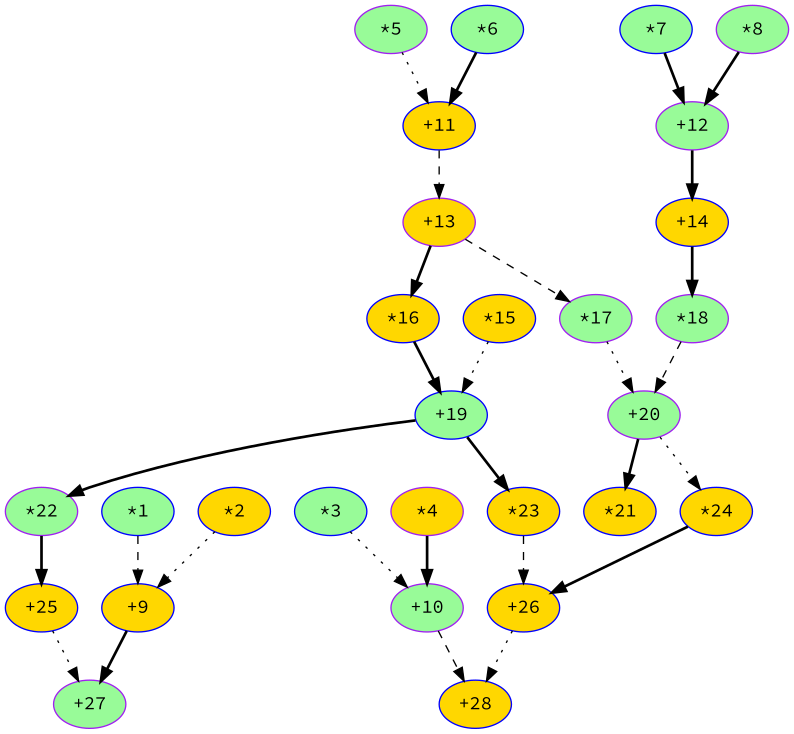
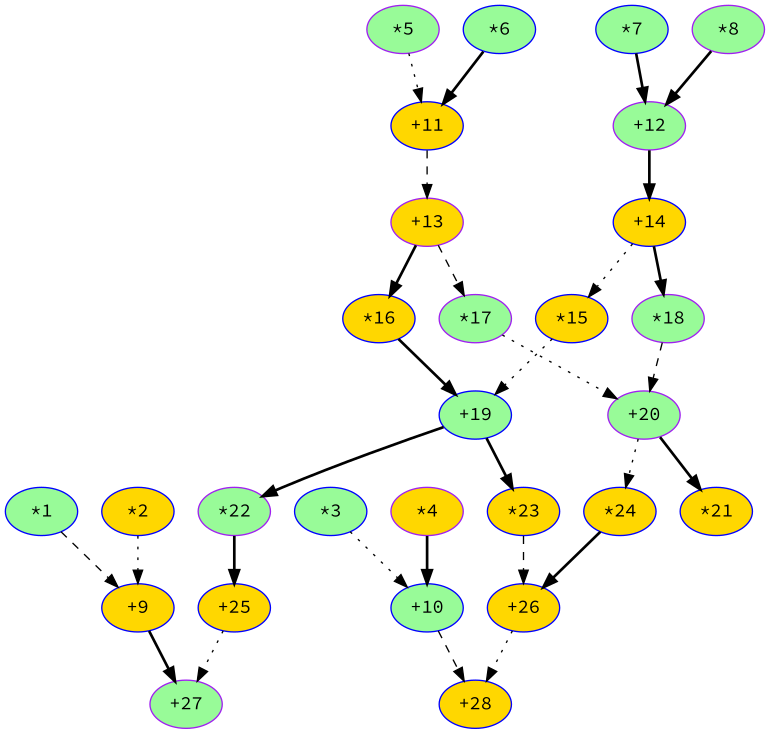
none -> (615, 265)
(427, 608) -> (427, 608)
